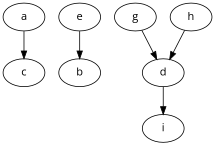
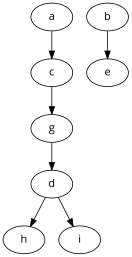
(80, 41) -> (108, 41)
(179, 41) -> (40, 209)
none -> (52, 97)
